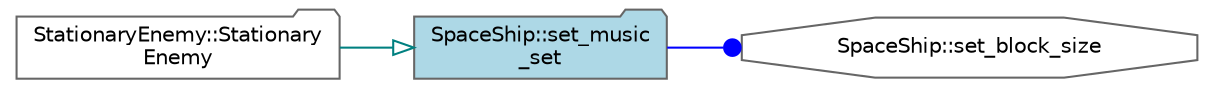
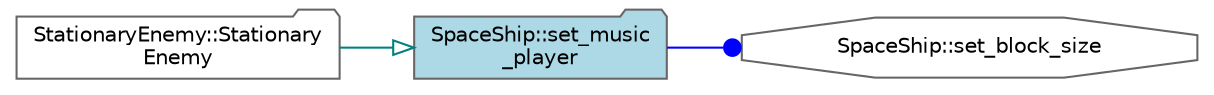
(540, 48) -> (540, 48)
